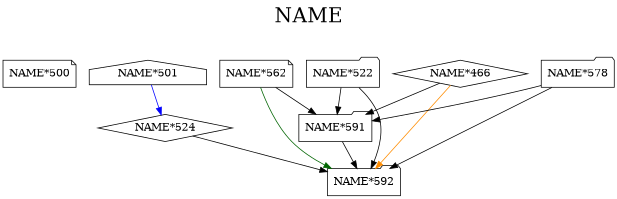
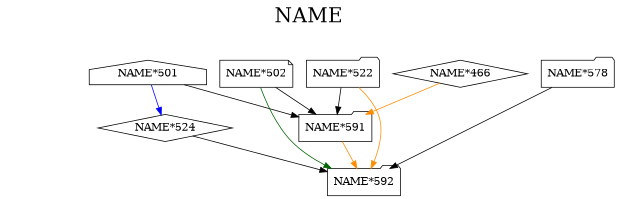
(40, 74) -> none
(256, 74) -> (256, 74)
(406, 97) -> (406, 97)
(461, 104) -> (238, 100)
(416, 124) -> none
(381, 126) -> (380, 122)
(348, 152) -> (348, 152)
